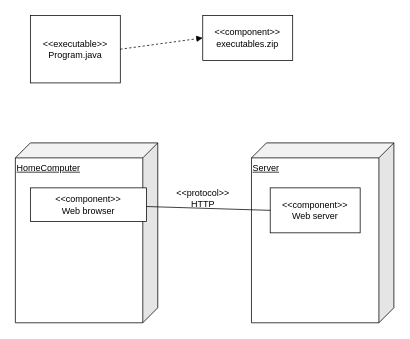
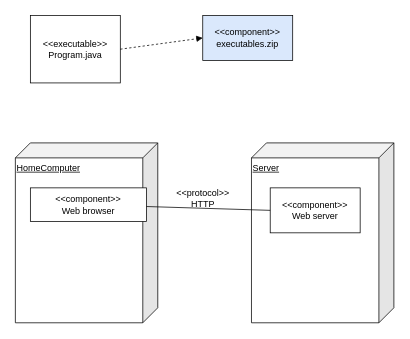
(248, 38) -> (248, 38)
